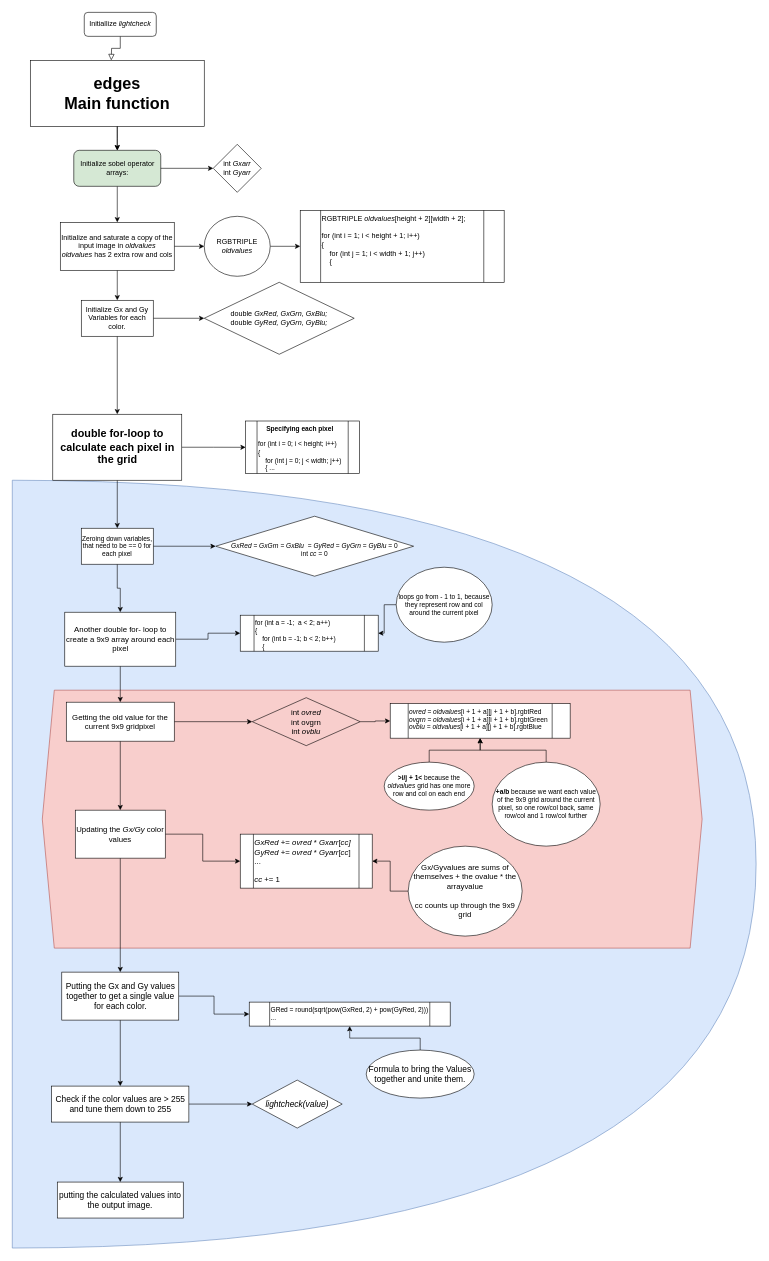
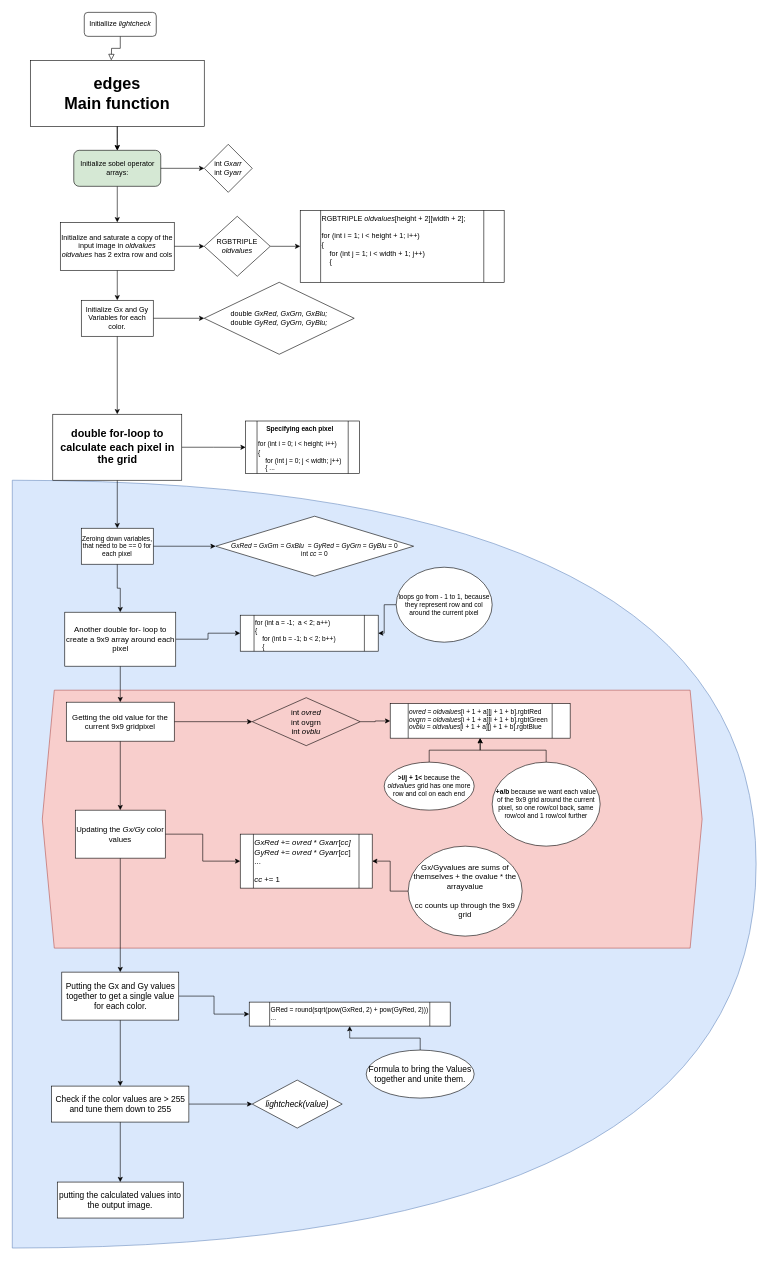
(237, 168) -> (228, 168)
(237, 246) -> (237, 246)
